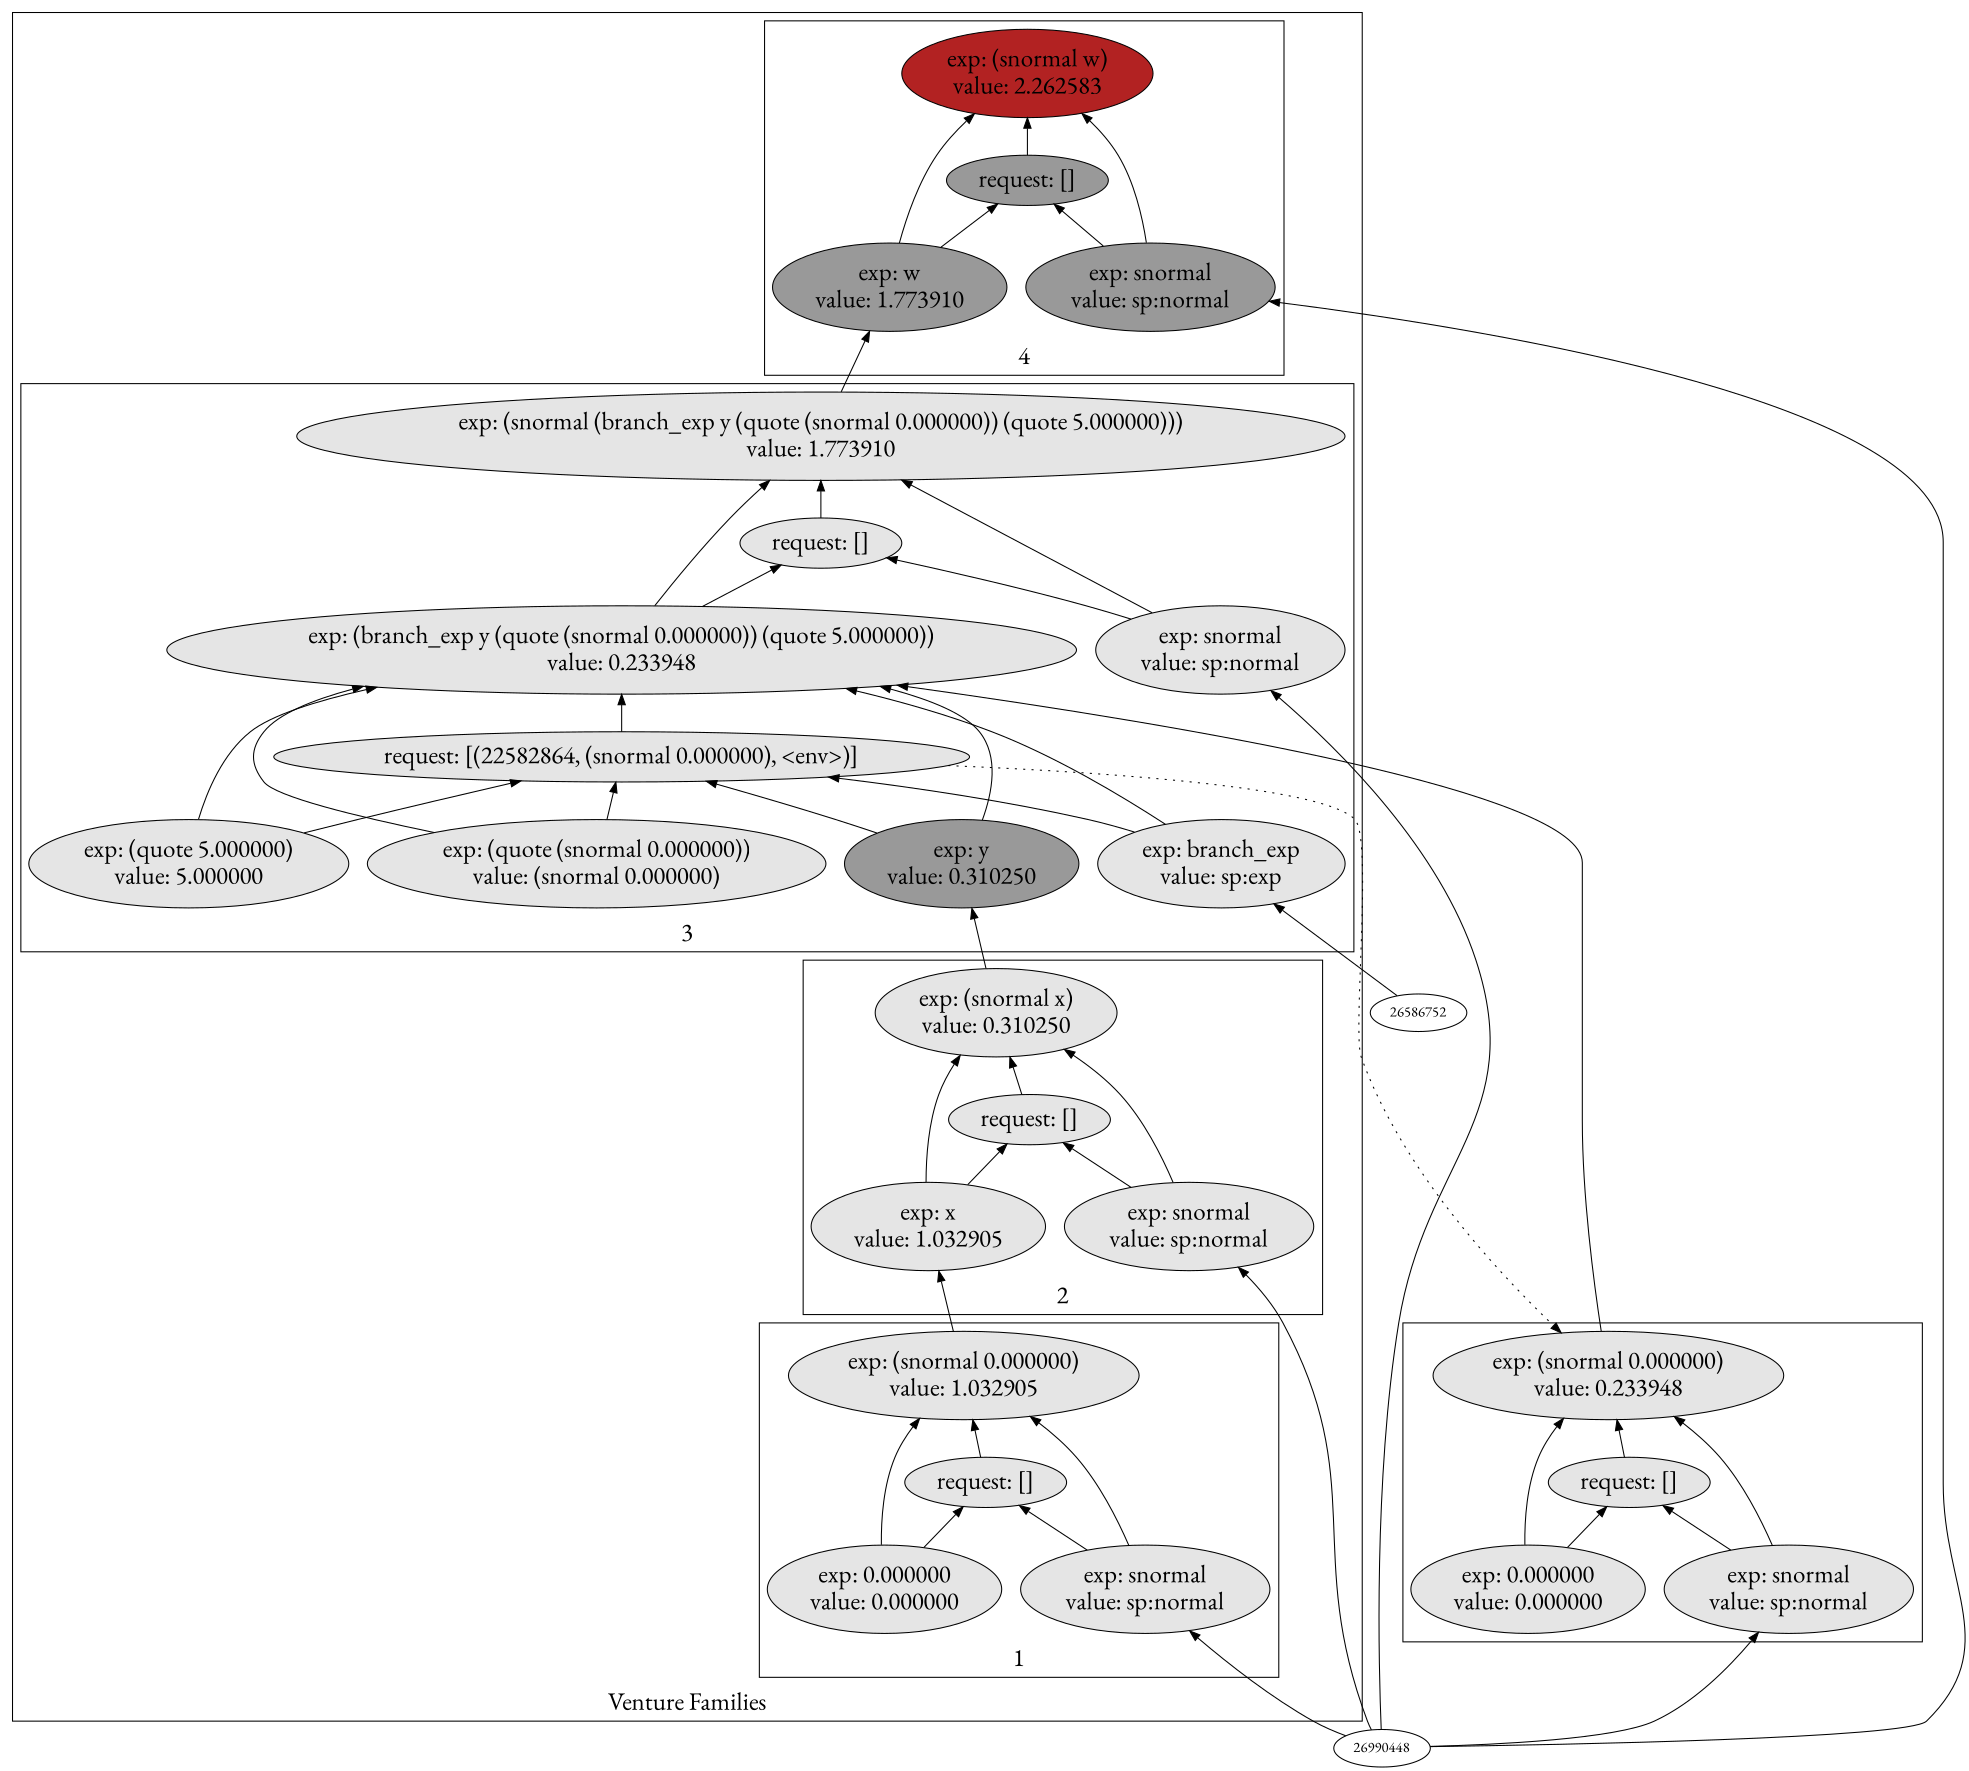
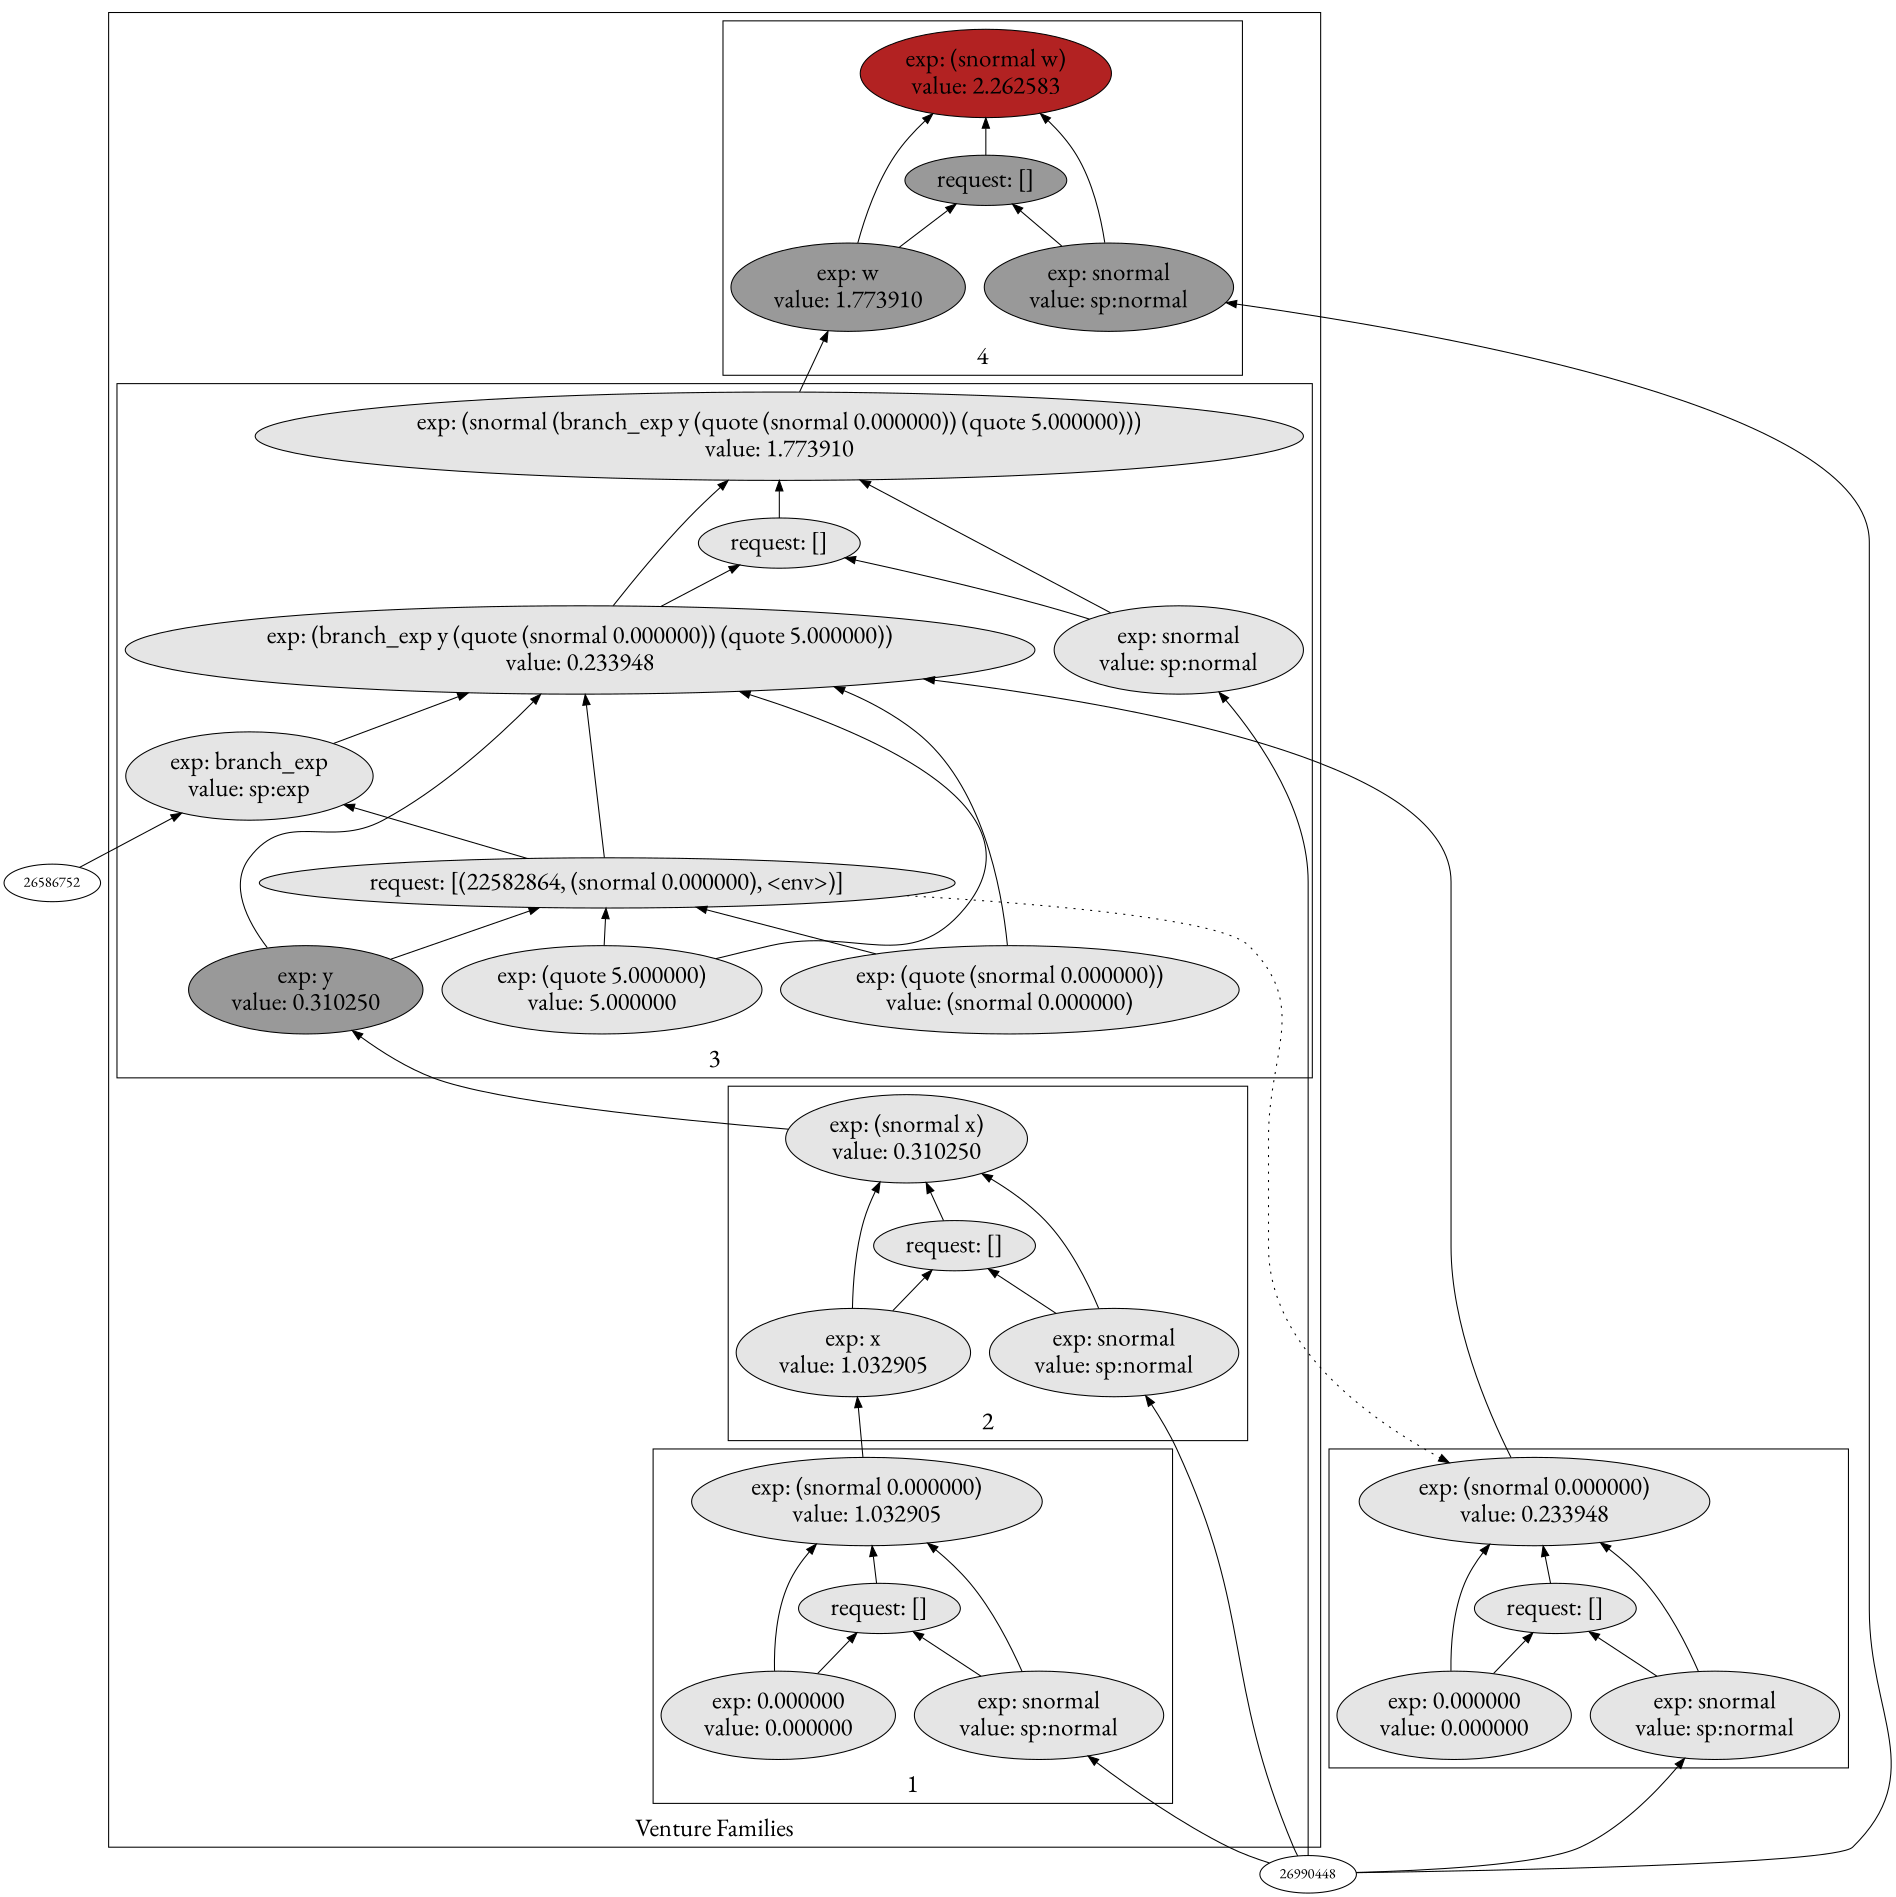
(995, 801) -> (441, 833)
